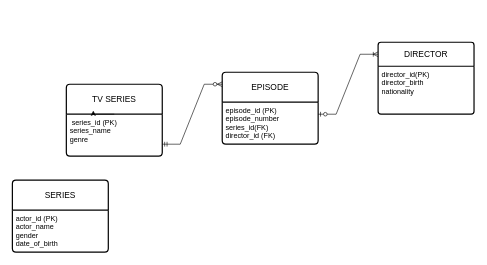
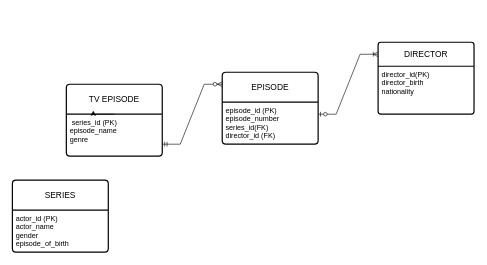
(114, 99) -> (114, 99)
(95, 131) -> (95, 131)
(41, 232) -> (46, 232)
